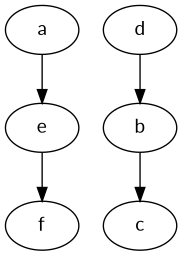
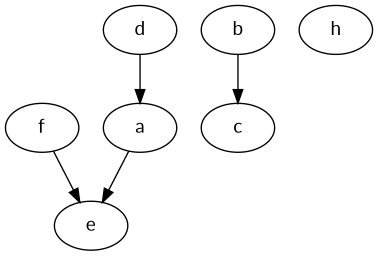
none -> (336, 30)
(140, 72) -> (140, 72)
(42, 170) -> (63, 171)
